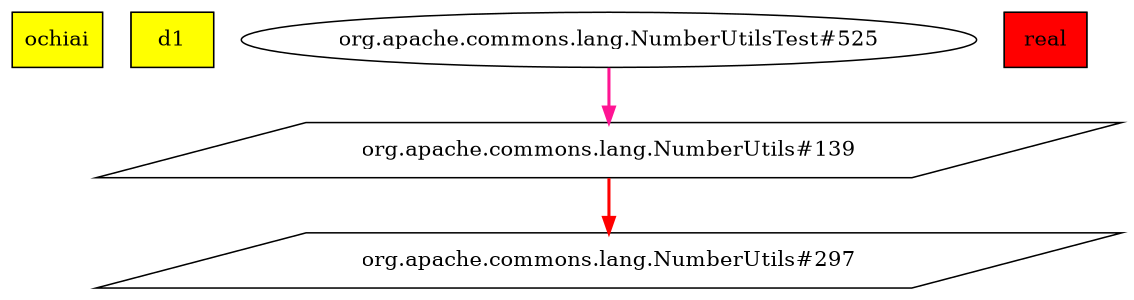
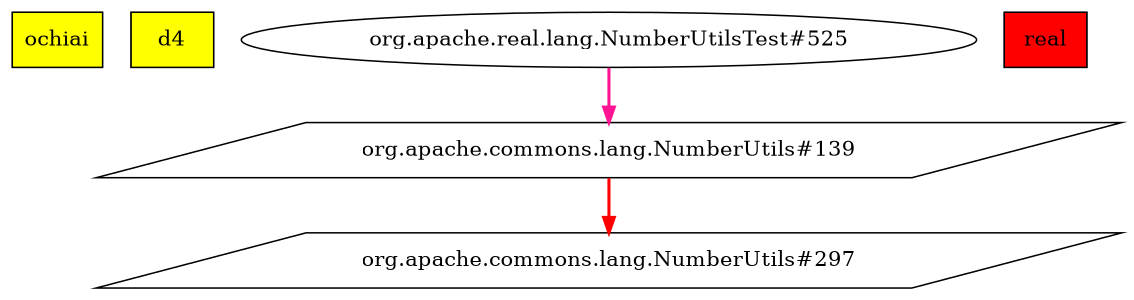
(172, 40) -> (172, 40)
(609, 40) -> (609, 40)
